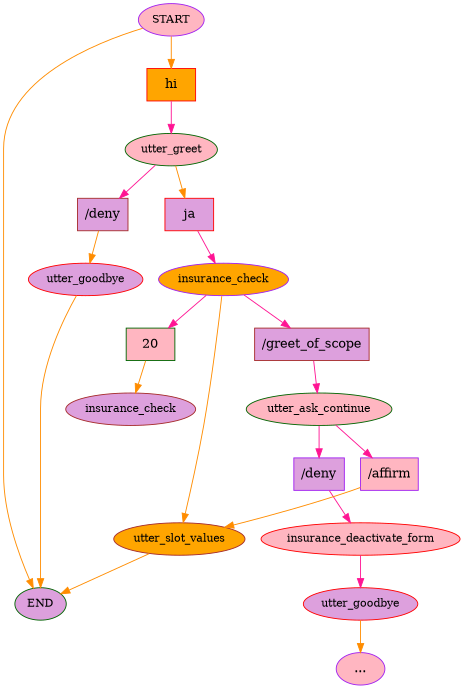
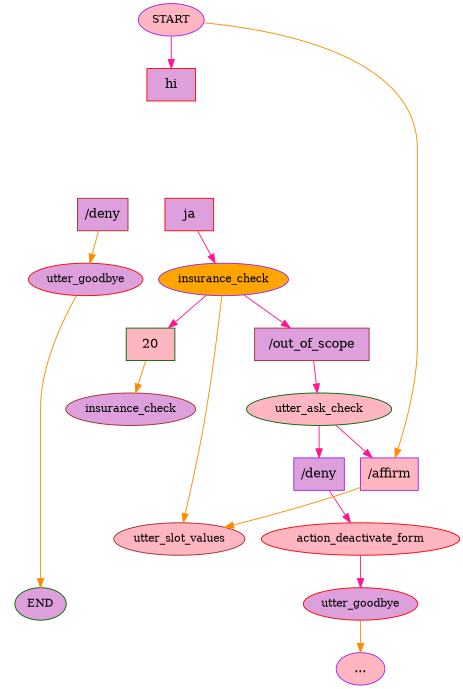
(171, 48) -> (171, 48)
(171, 85) -> (171, 85)
(171, 150) -> none
(4, 268) -> (417, 165)
(312, 344) -> (312, 344)
(319, 409) -> (319, 409)
(179, 539) -> (179, 539)
(361, 539) -> (361, 539)
(109, 572) -> none
